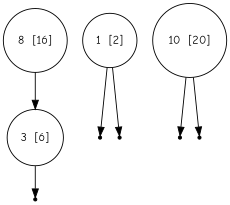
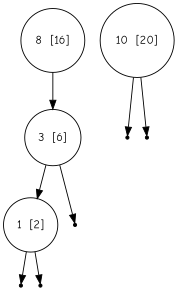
none -> (43, 177)
